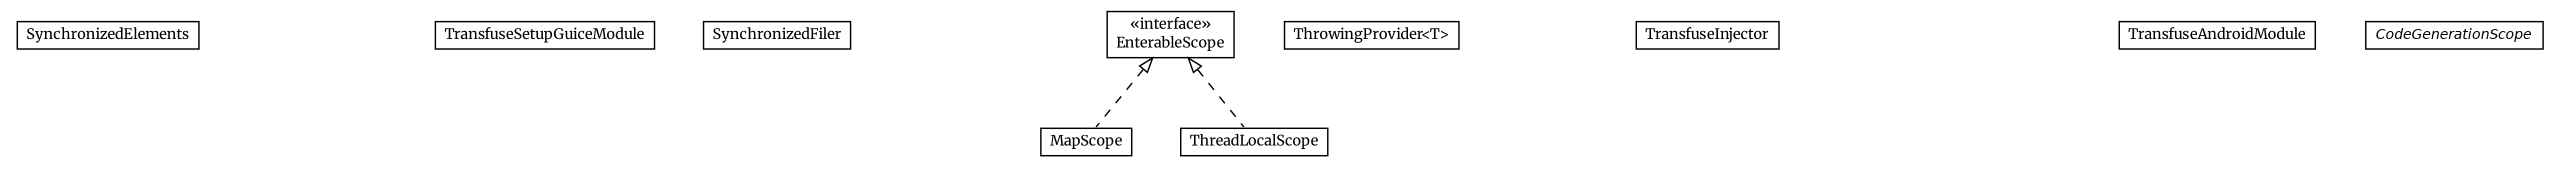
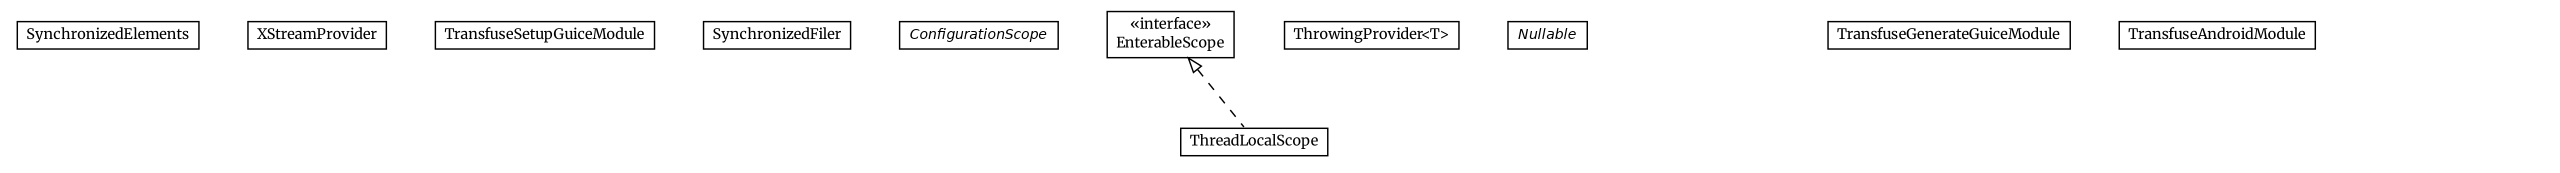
none -> (317, 35)
none -> (979, 35)
none -> (1547, 35)
(1707, 35) -> none
none -> (1949, 35)
(2454, 35) -> none
(1086, 141) -> none
